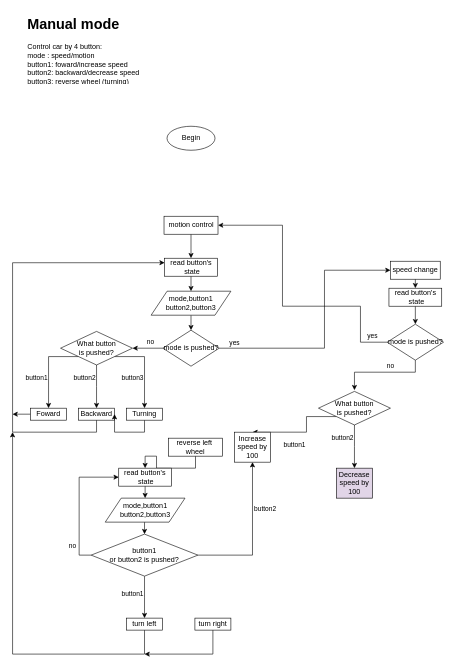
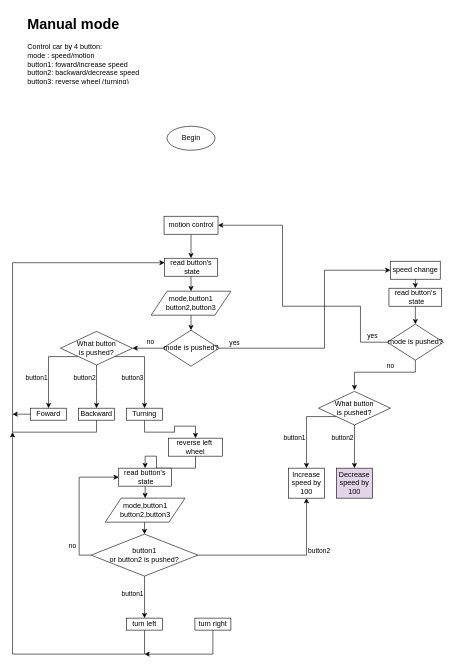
(114, 426) -> (174, 429)
(252, 447) -> (306, 483)
